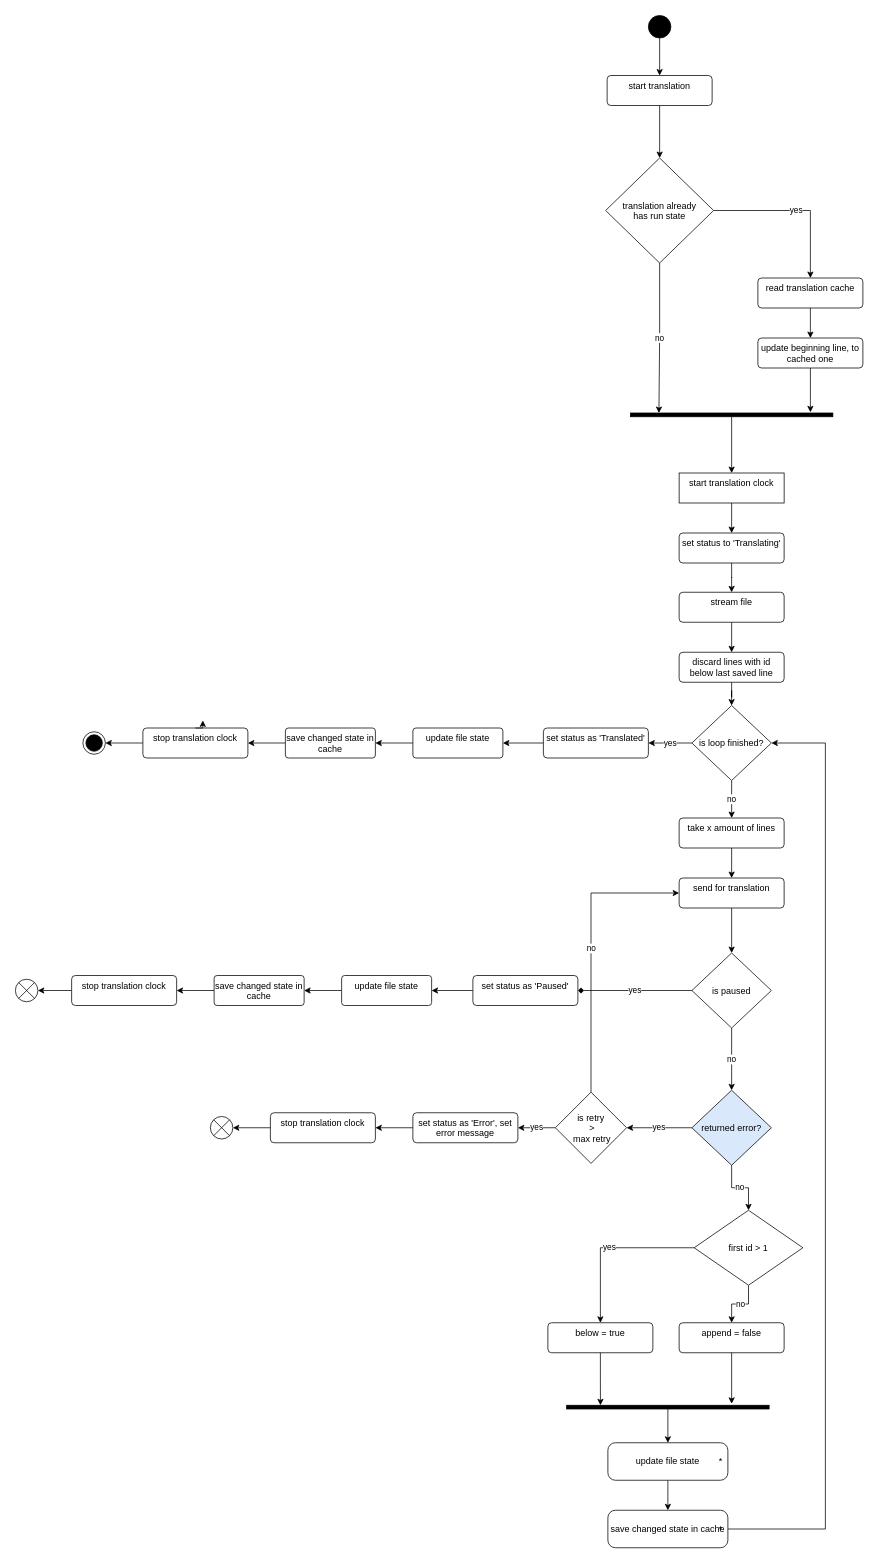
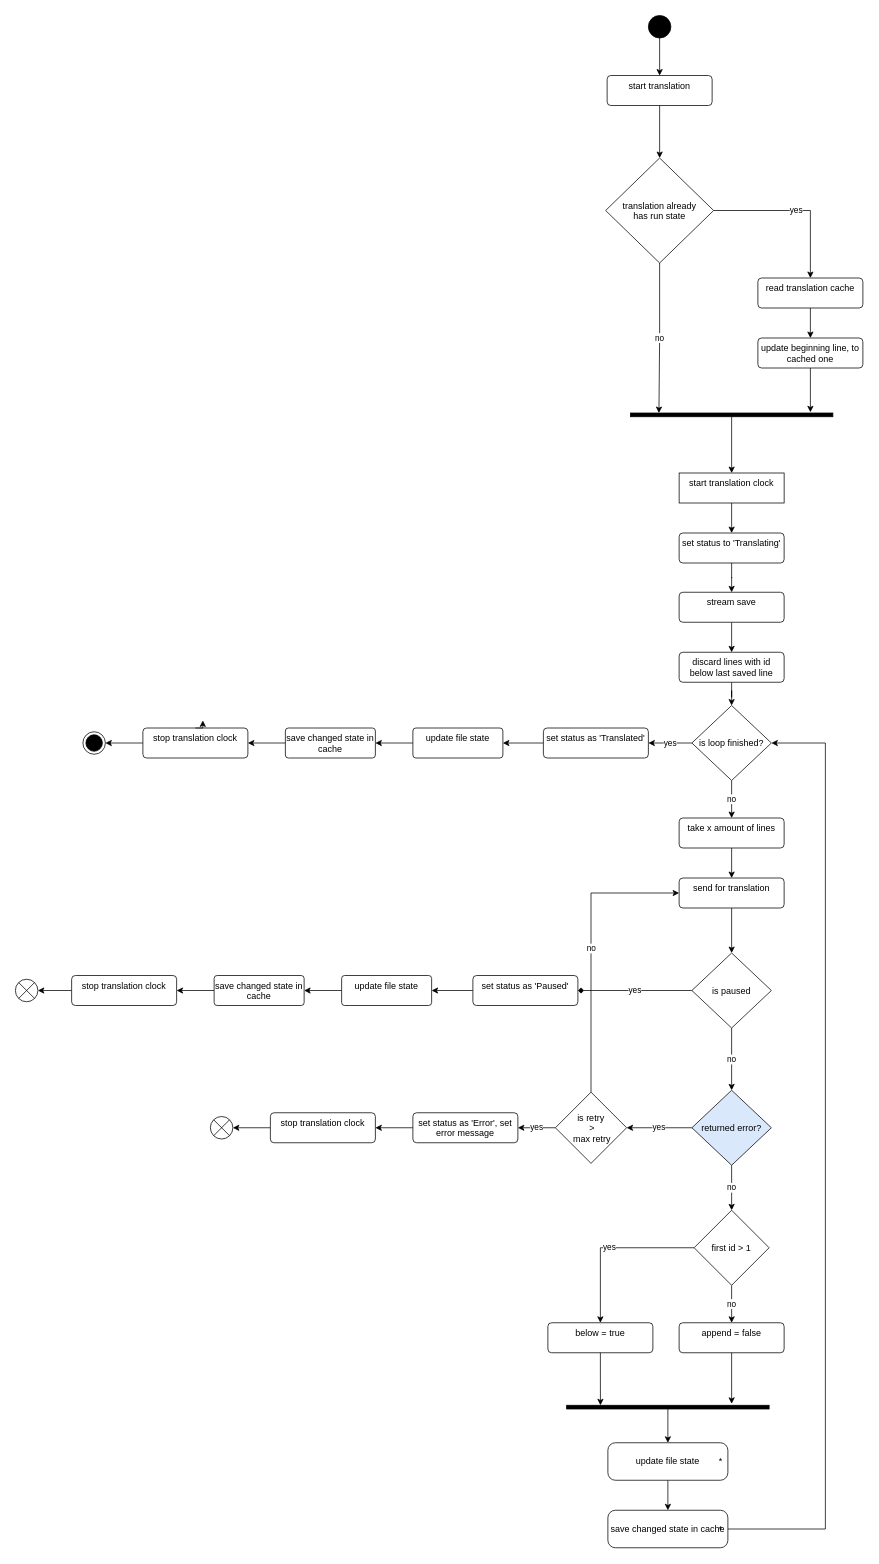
(732, 603) -> (732, 603)
(749, 1248) -> (732, 1248)
